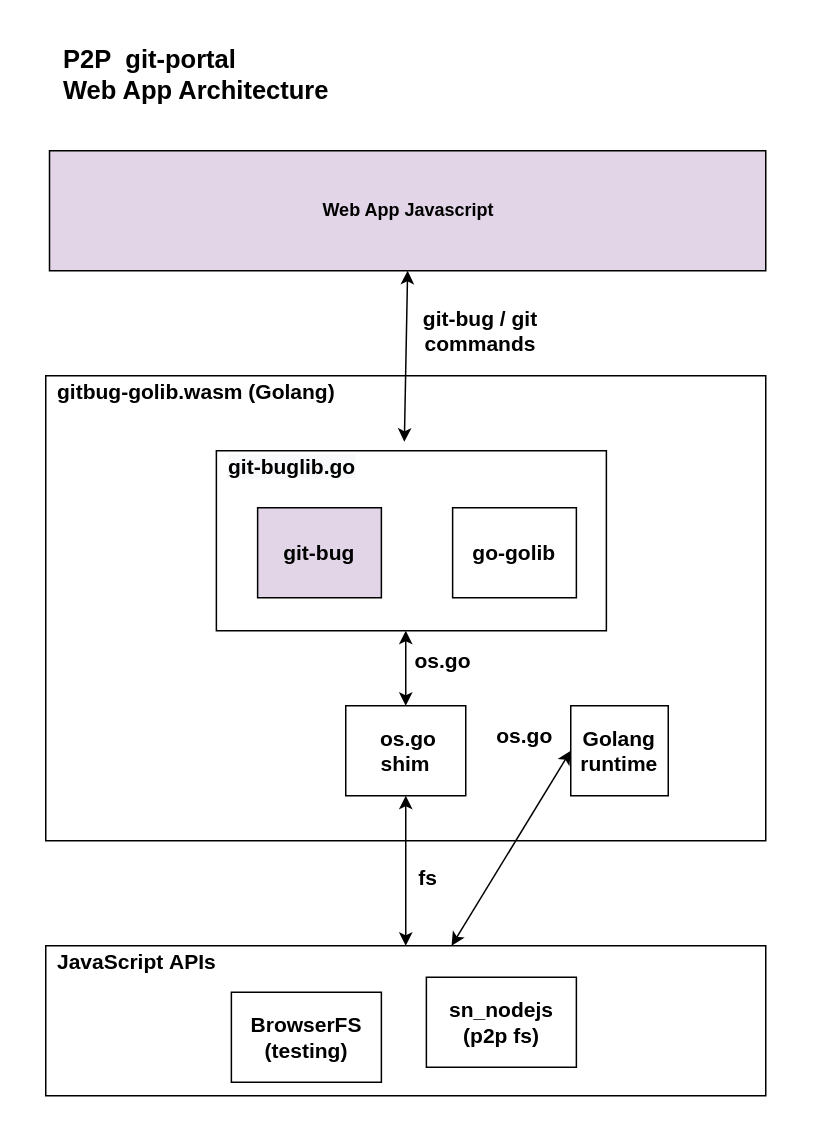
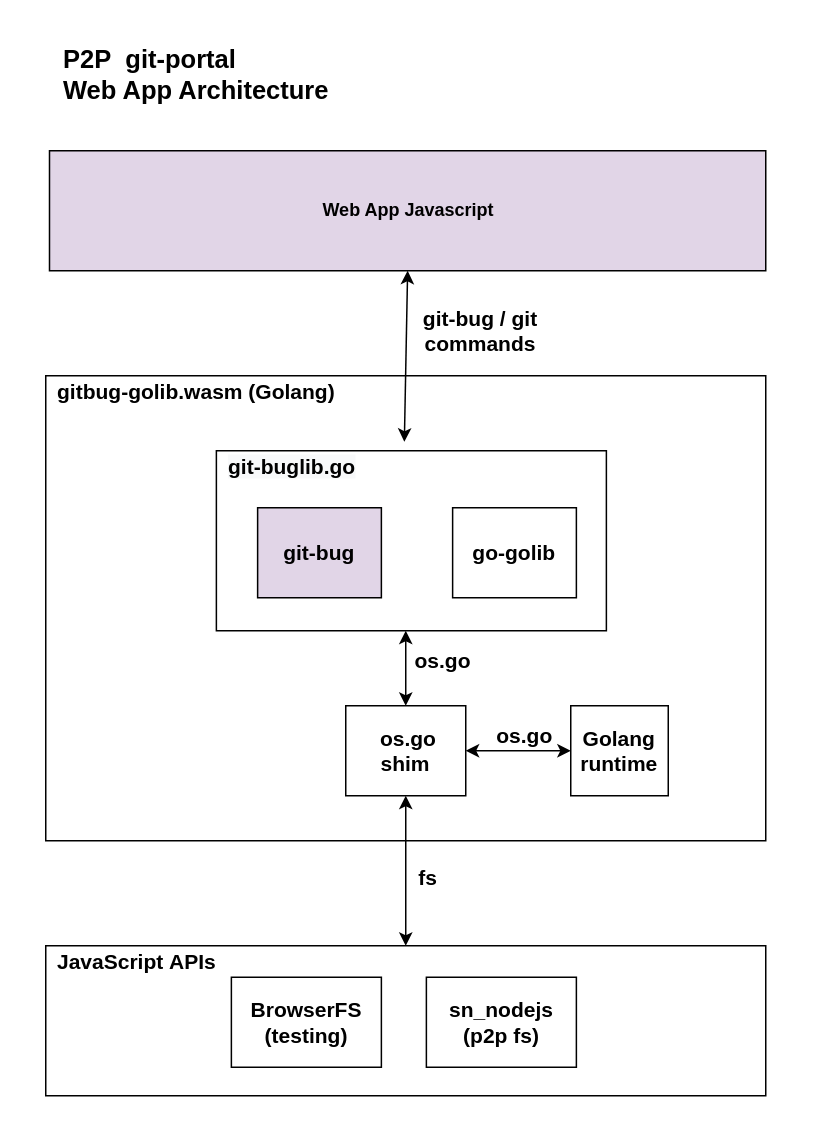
(511, 848) -> (519, 751)
(306, 1037) -> (306, 1022)
